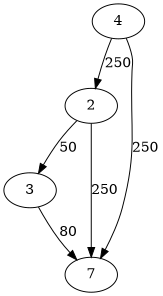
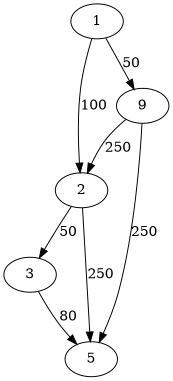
none -> (97, 21)
(118, 21) -> (143, 106)
(91, 275) -> (91, 359)
